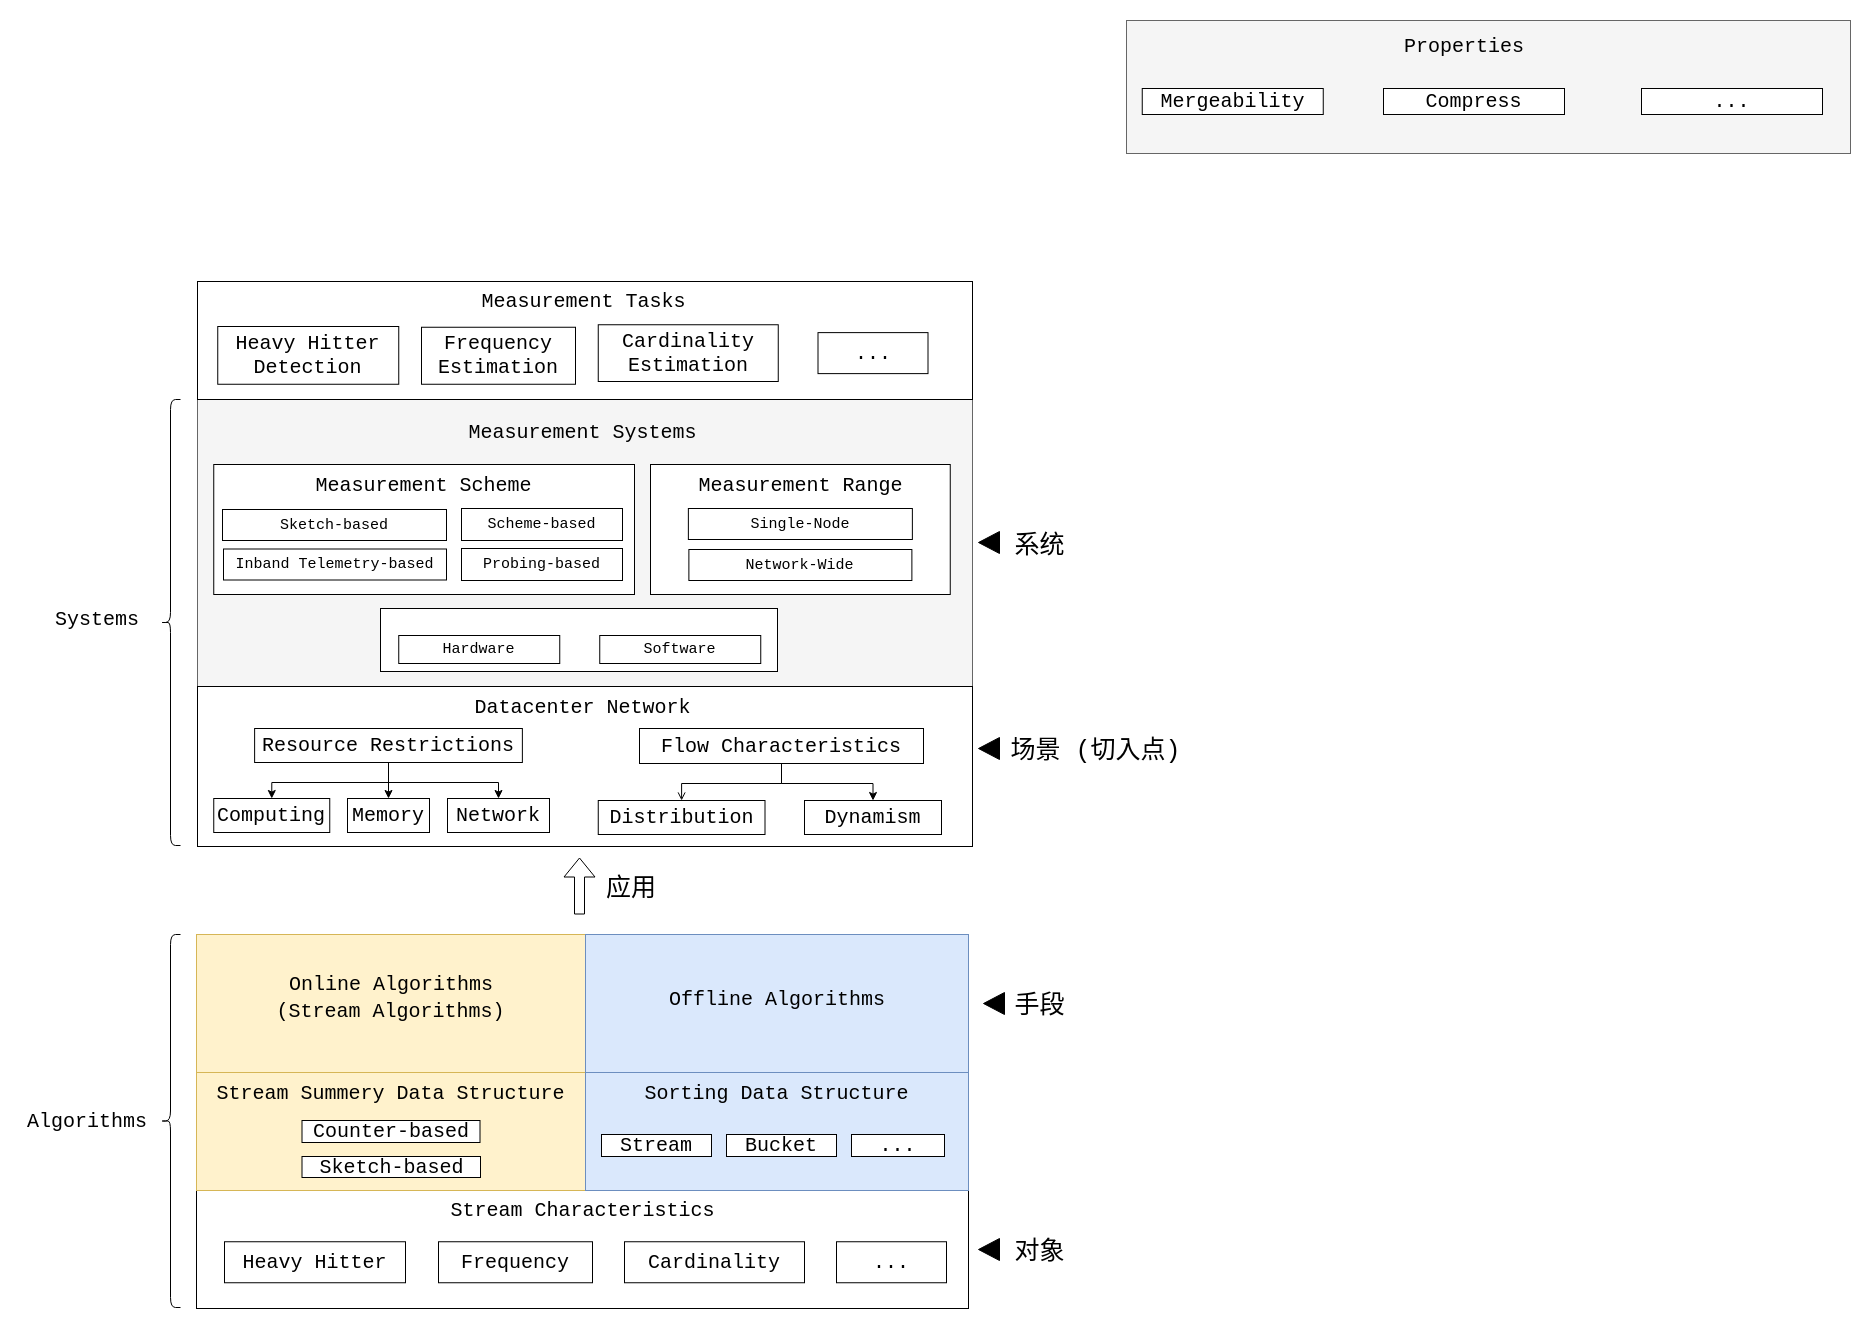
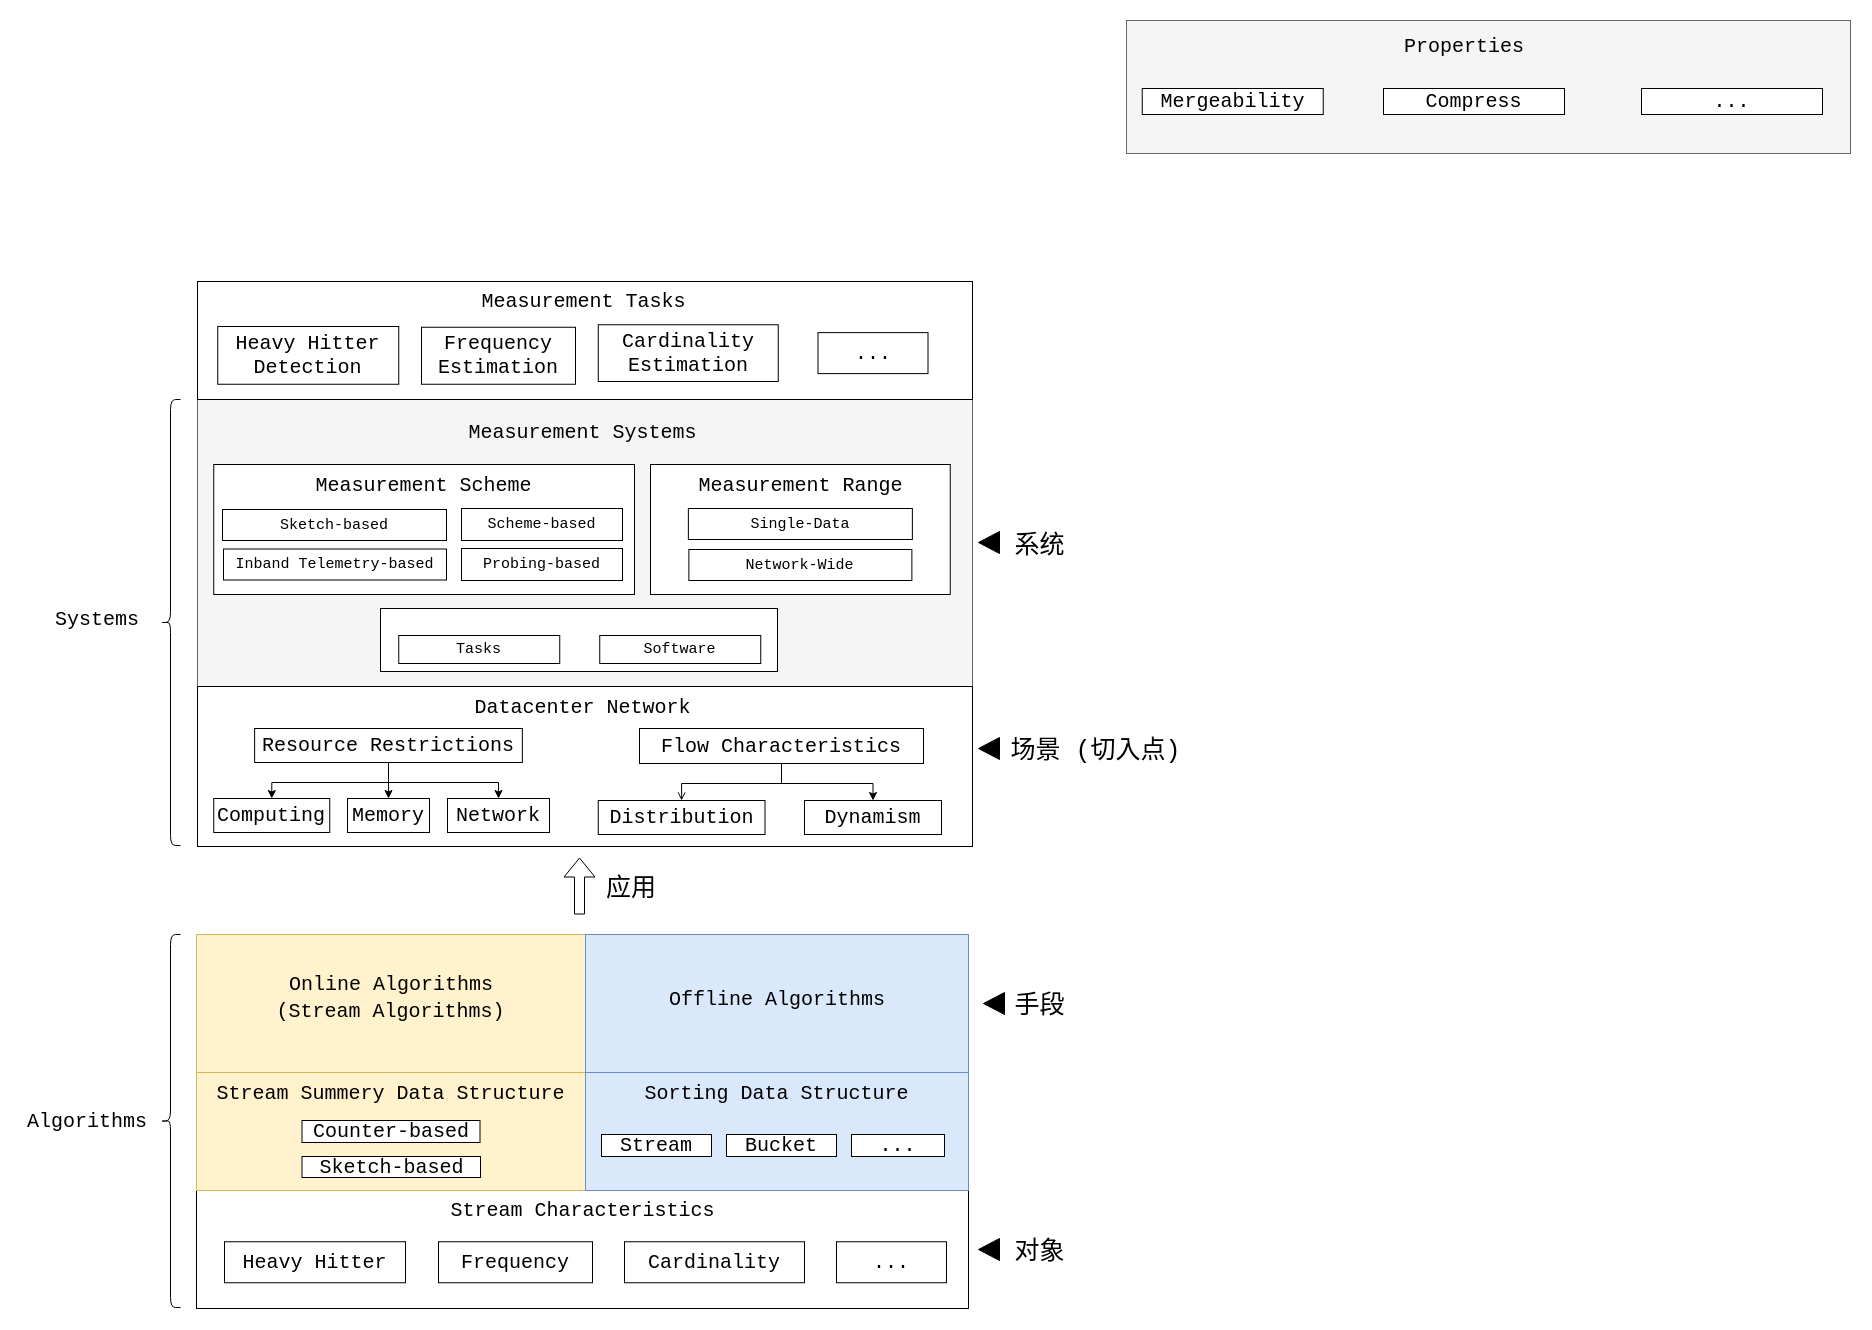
(801, 525) -> (801, 525)
(479, 650) -> (479, 650)
